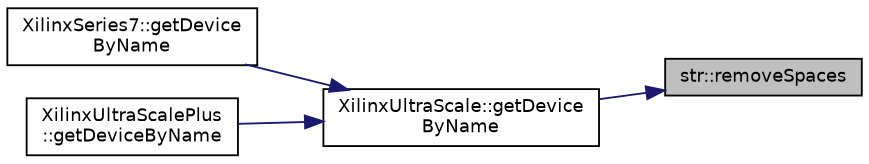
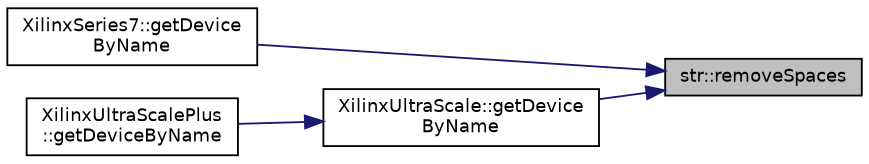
(288, 75) -> (452, 57)
